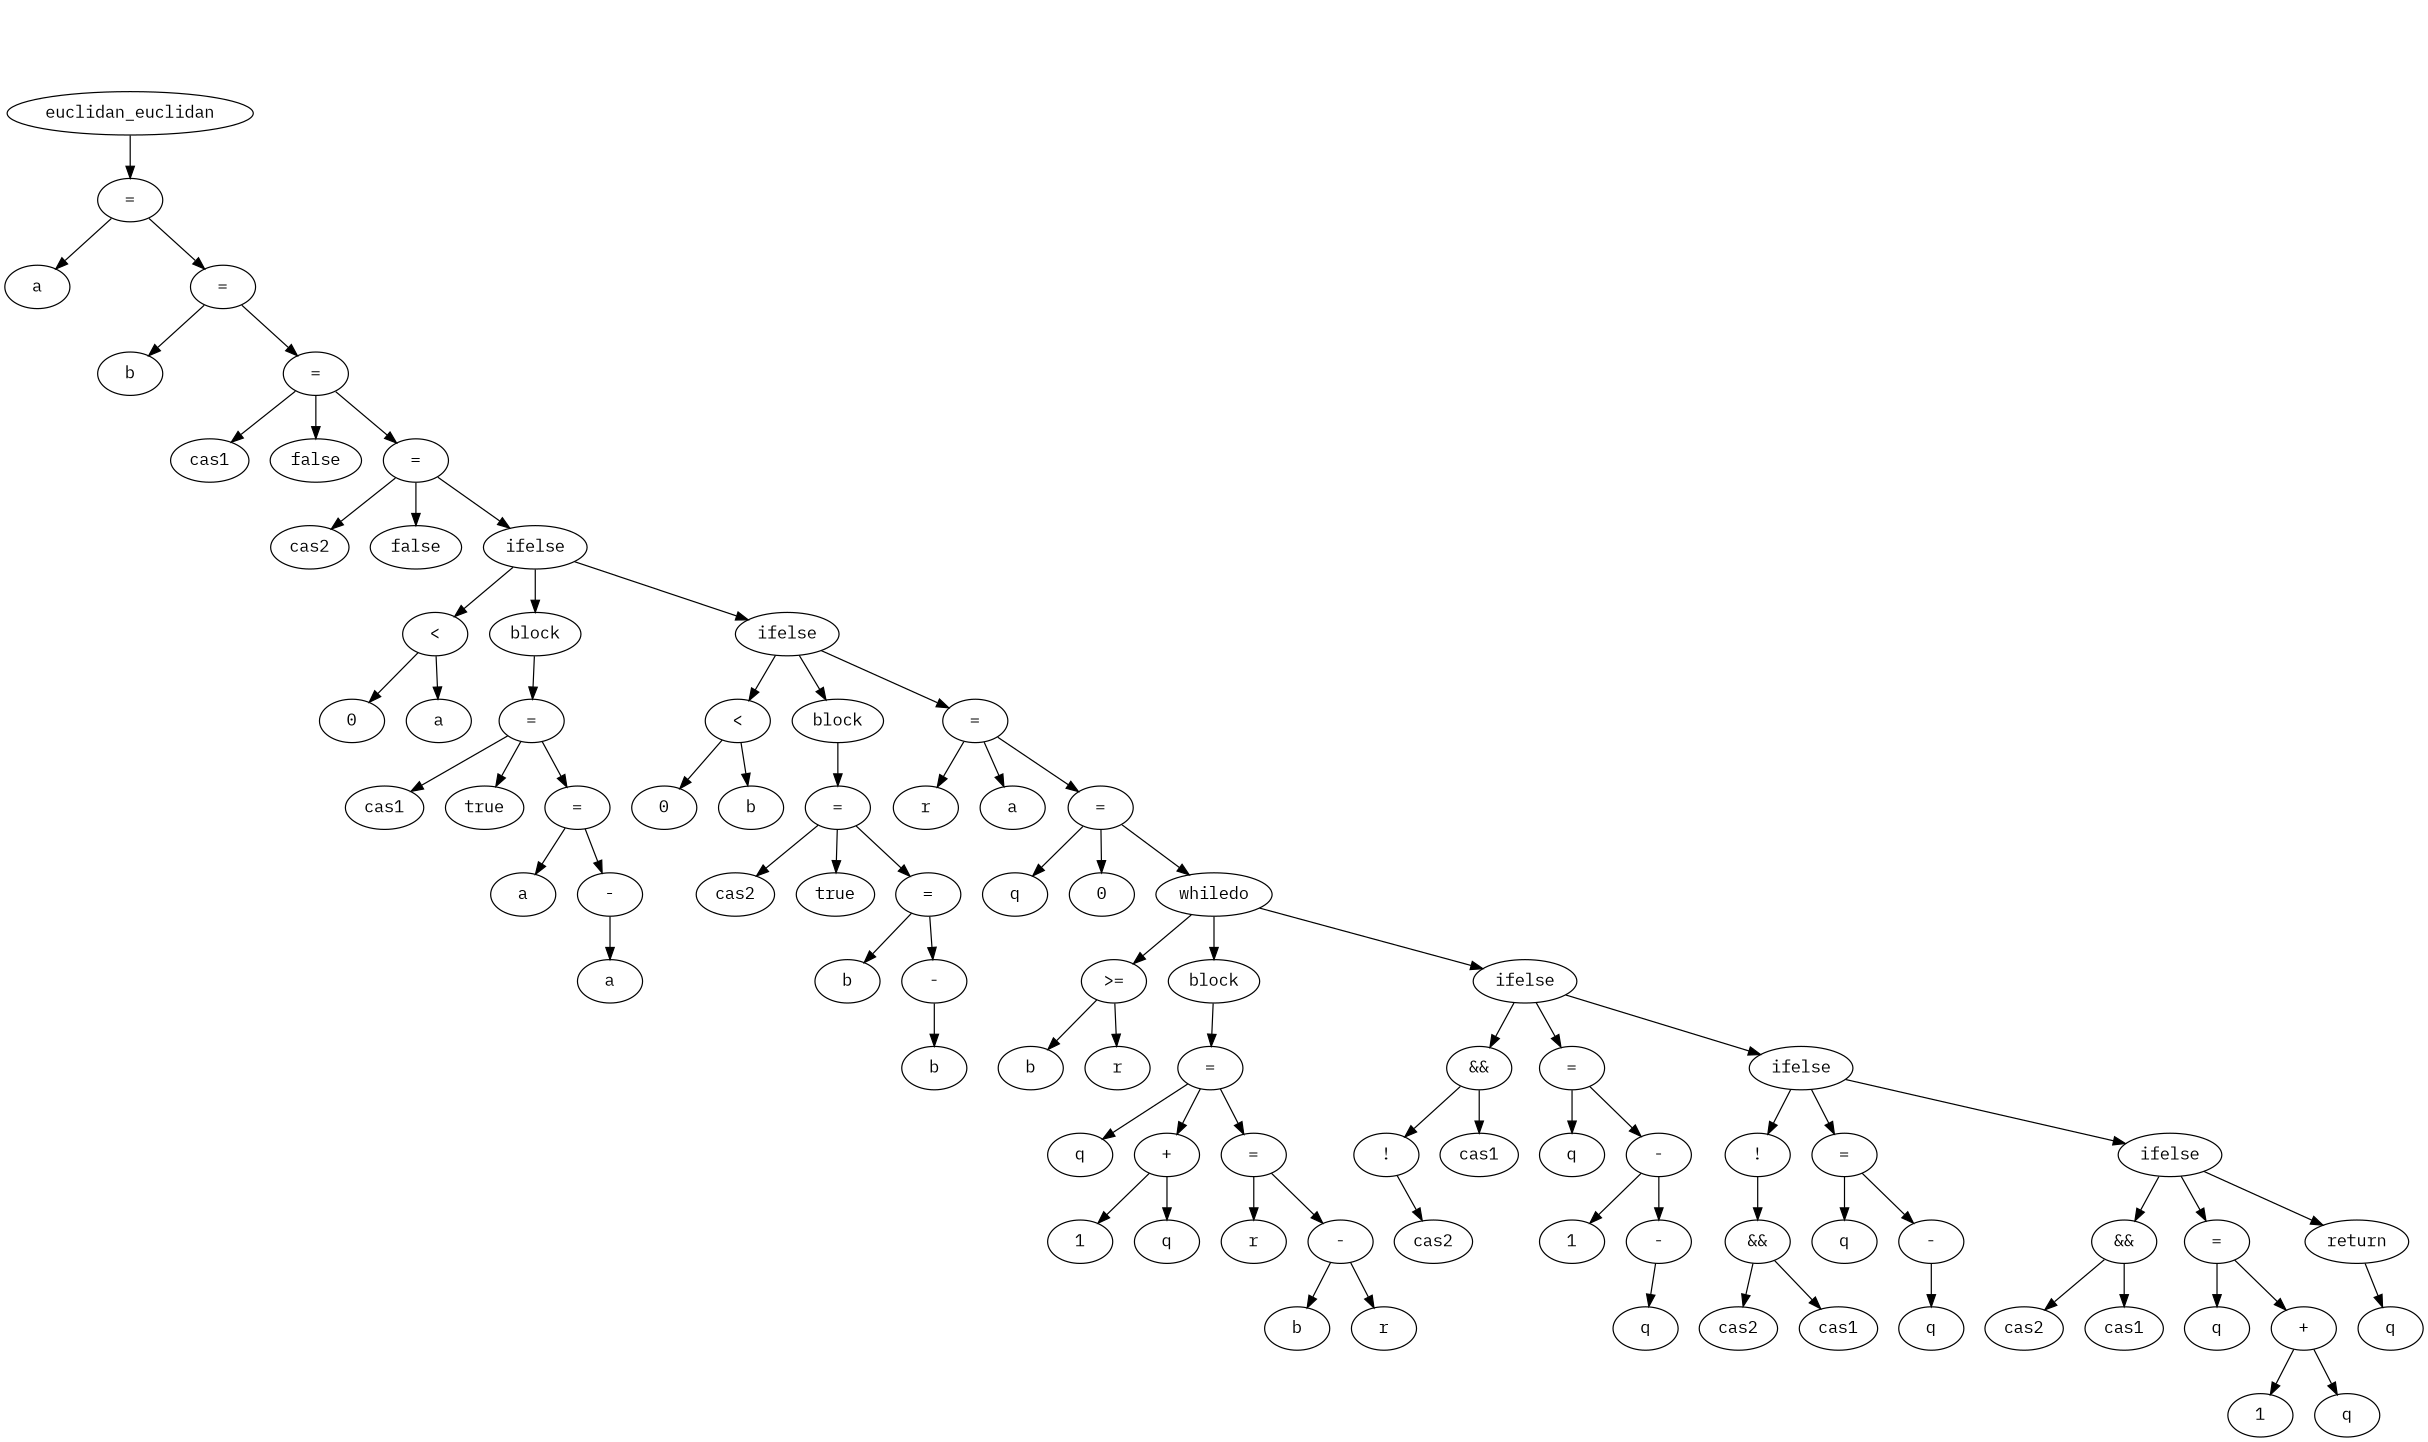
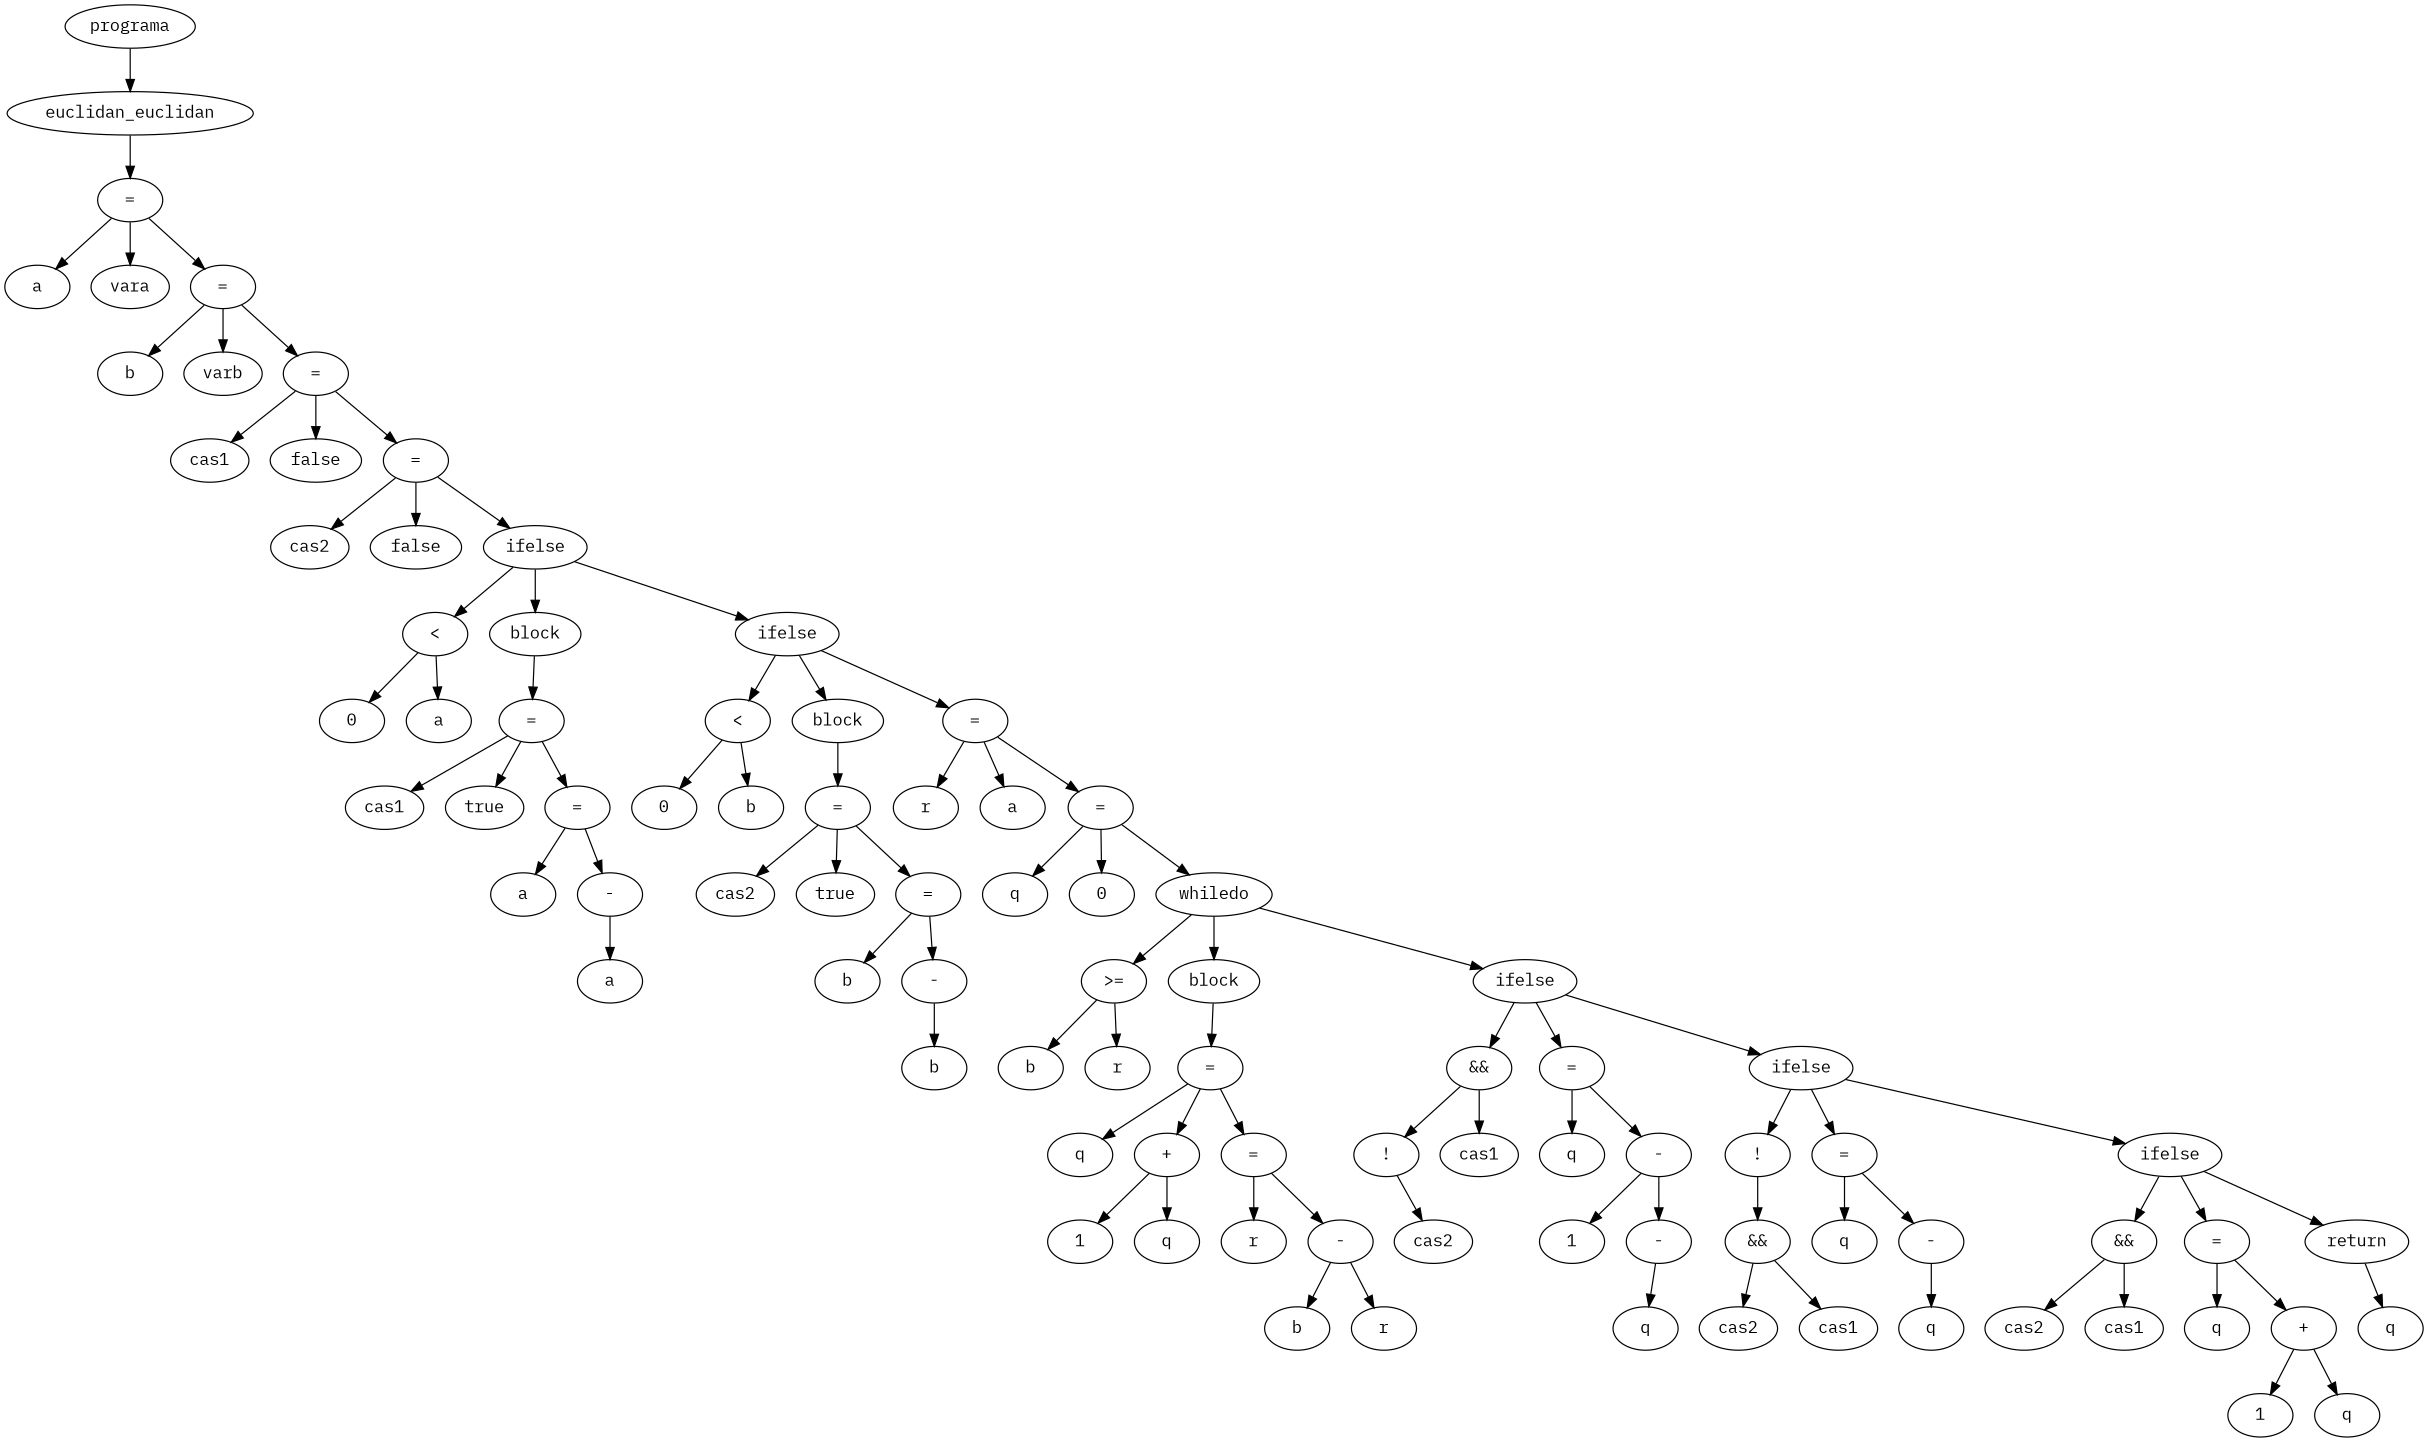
none -> (130, 27)
none -> (130, 287)
none -> (223, 374)
